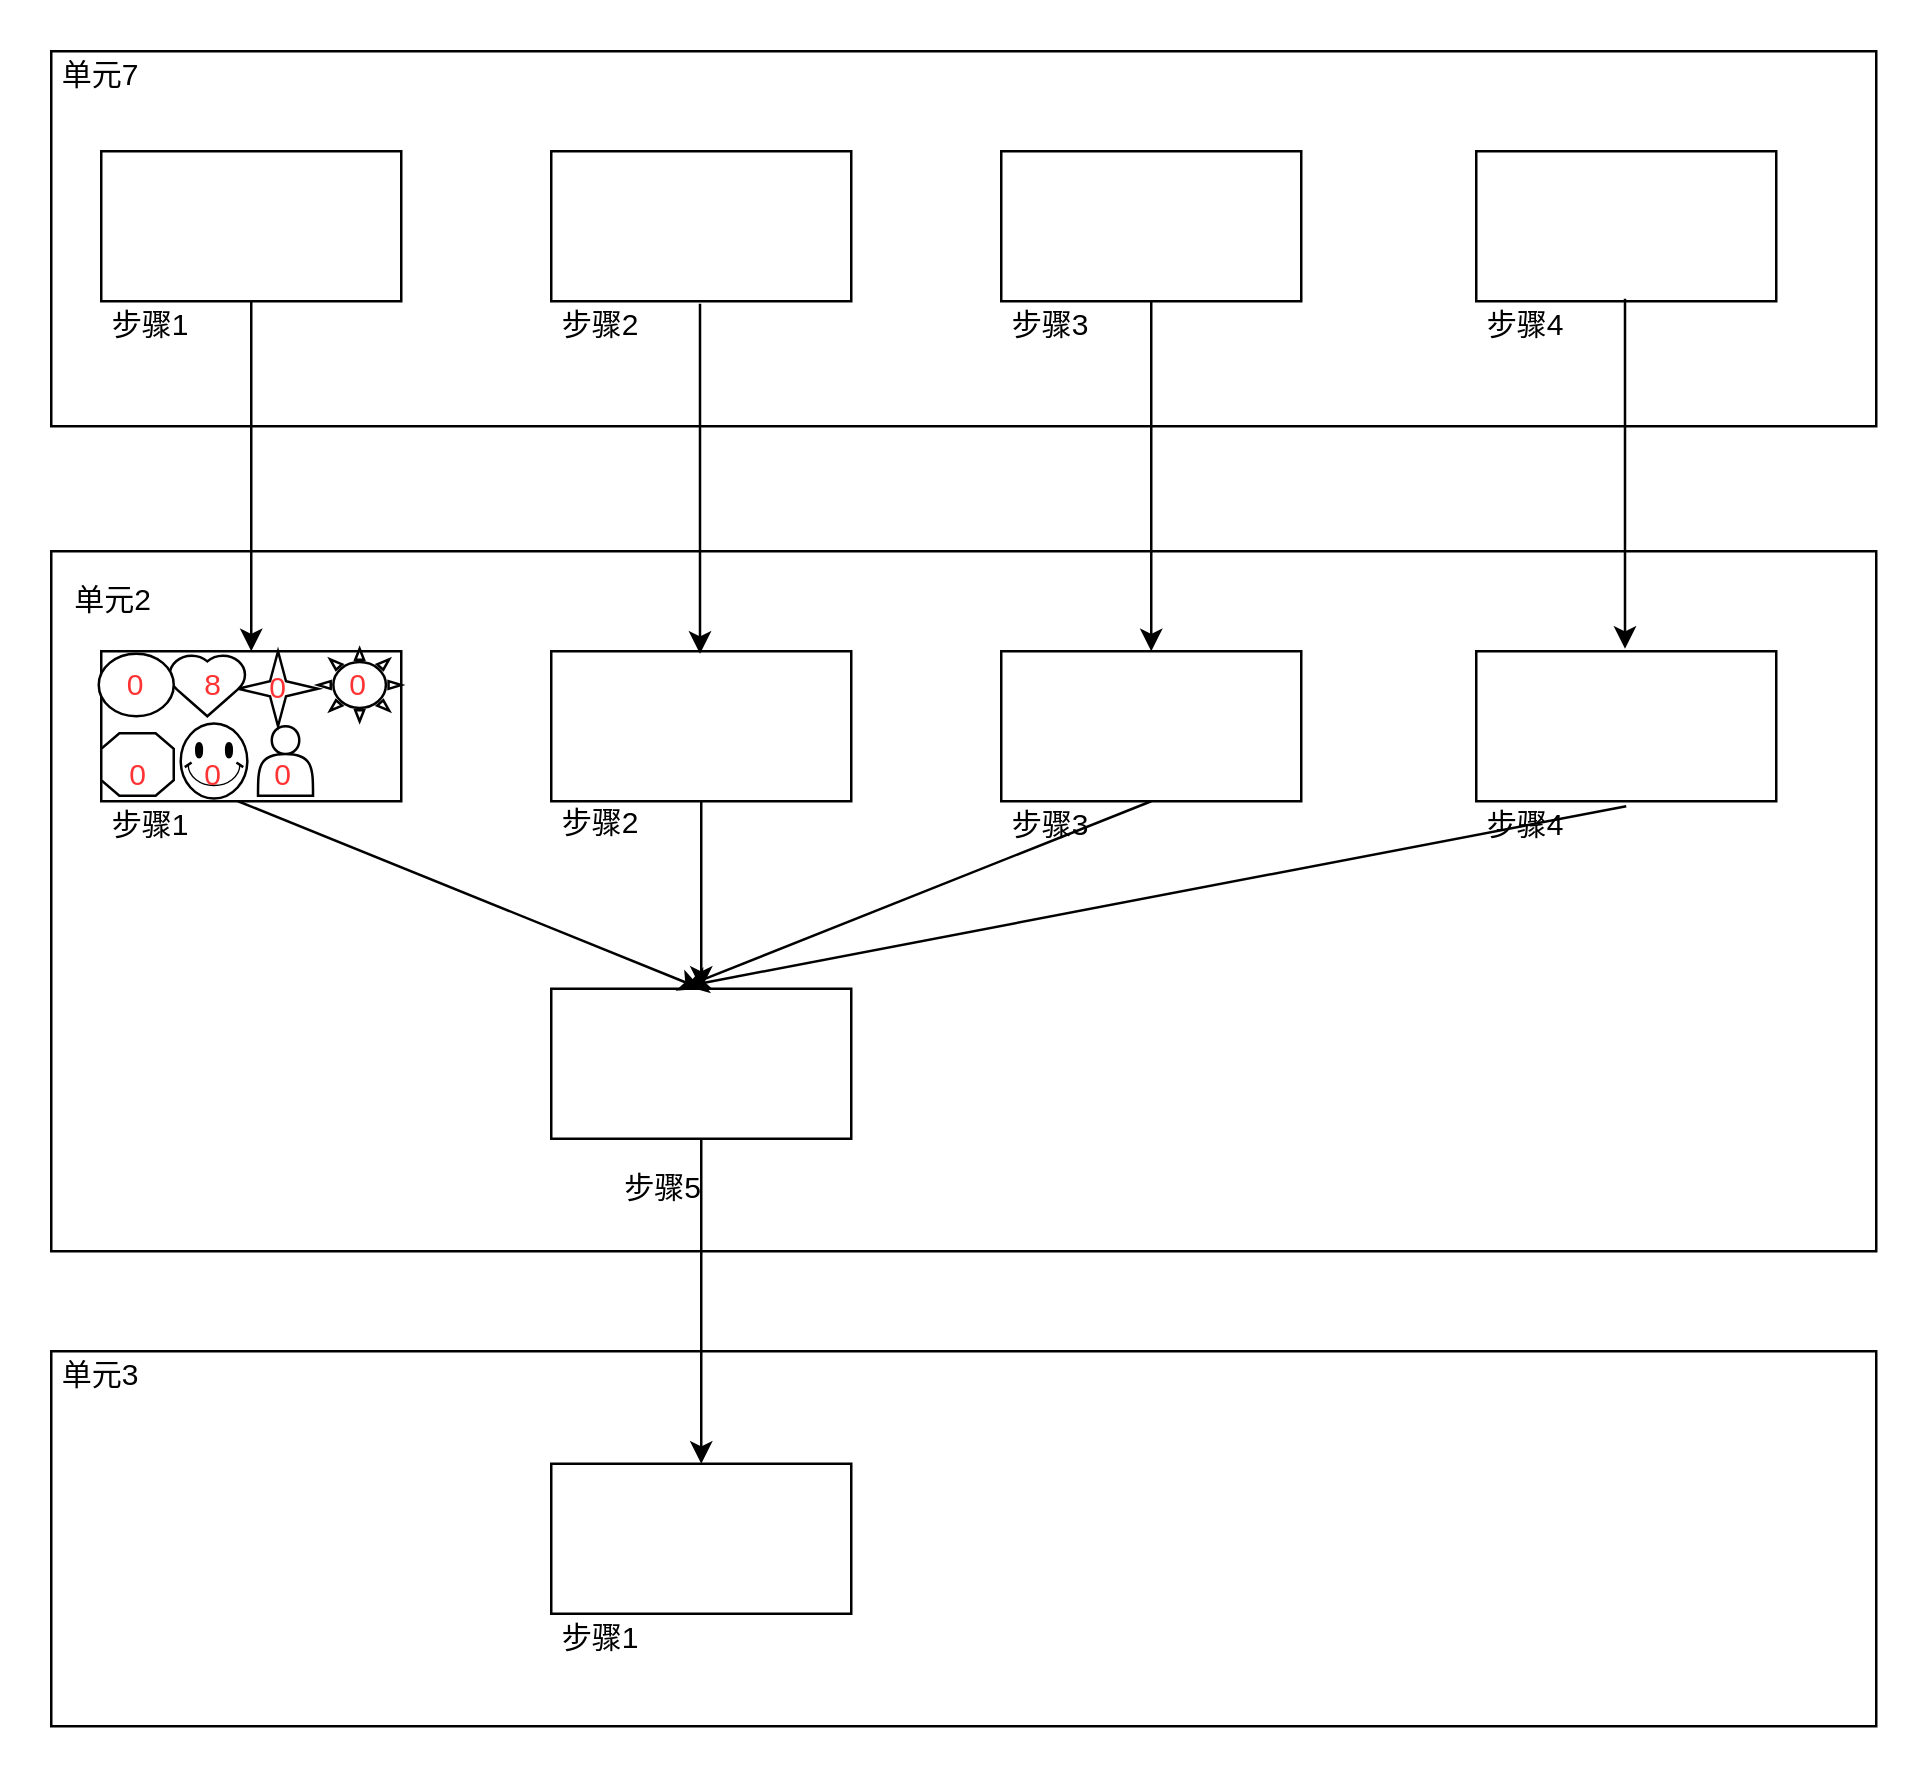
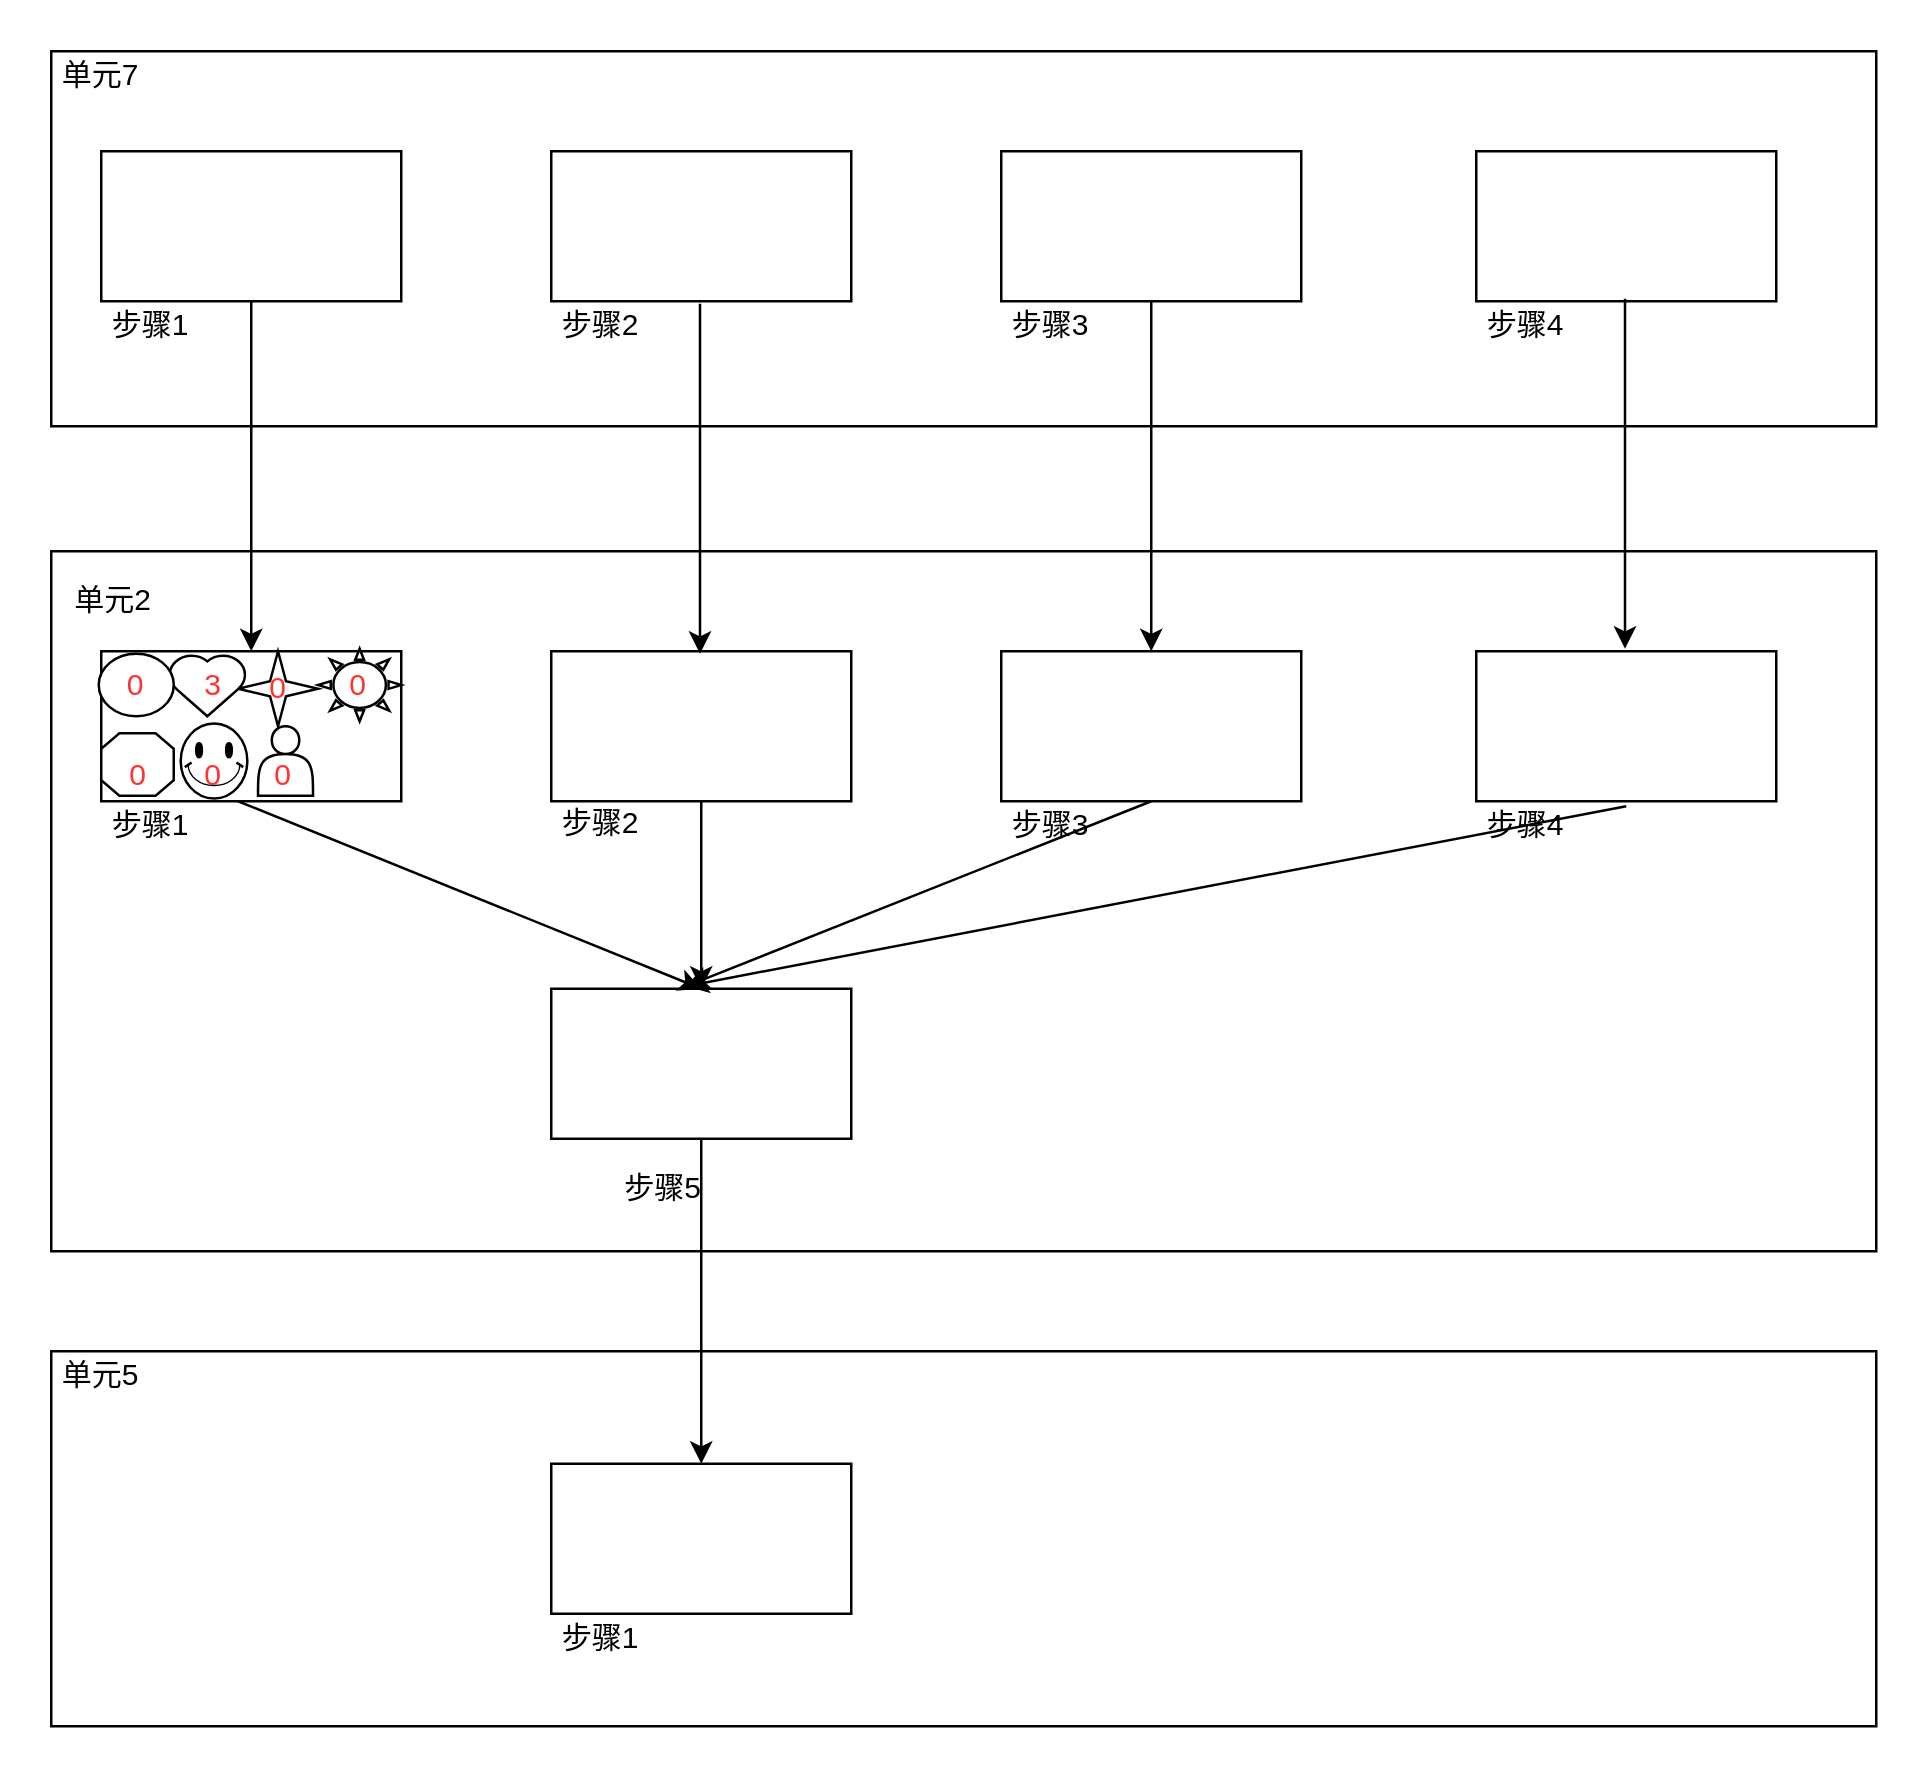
(214, 686) -> (214, 686)
(101, 1376) -> (101, 1376)
